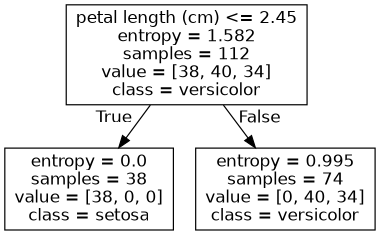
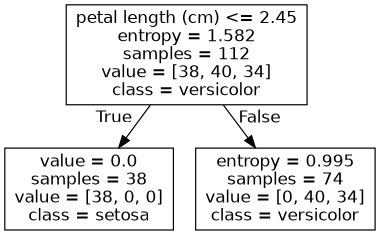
(89, 189) -> (89, 189)
